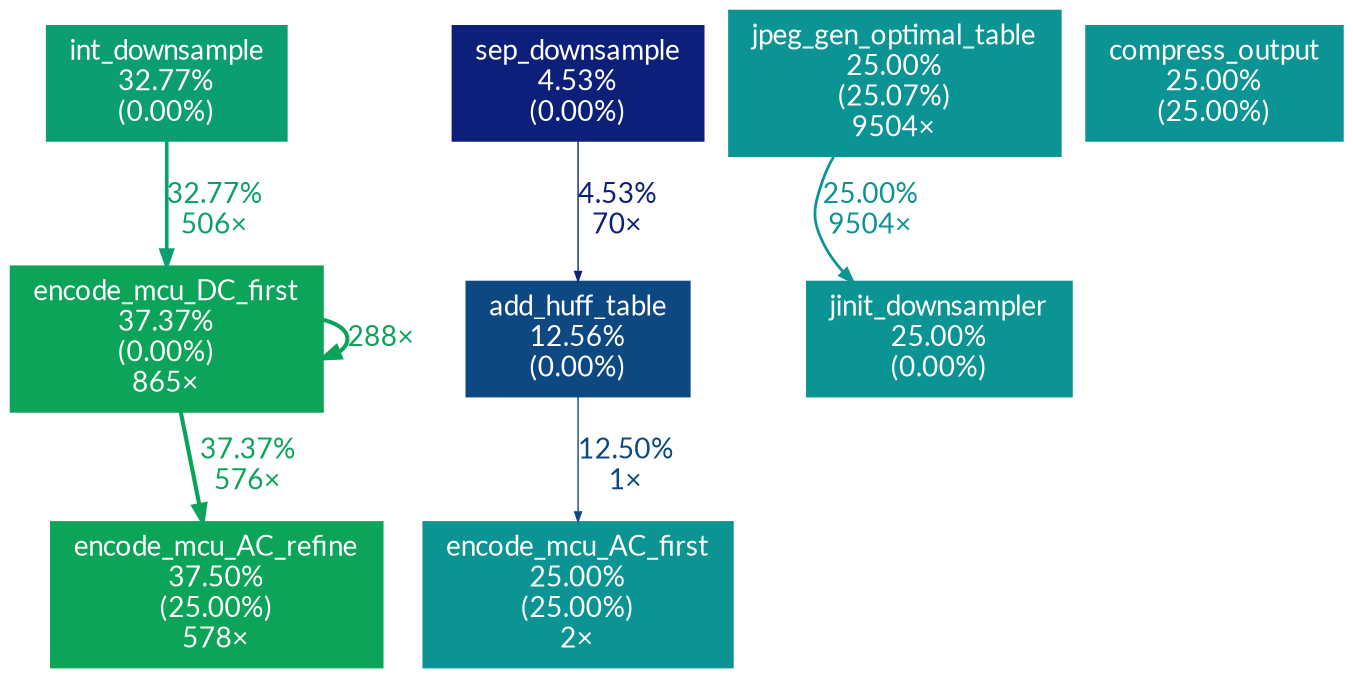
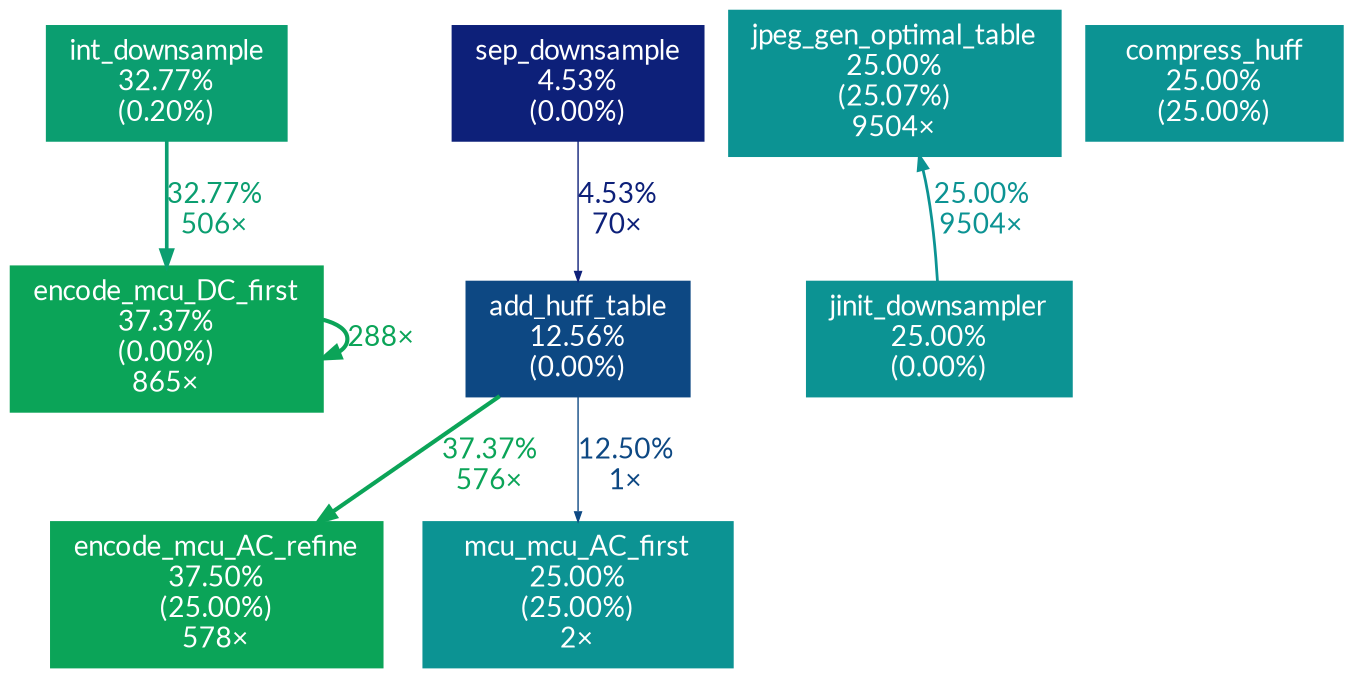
(167, 83) -> (167, 83)
(1214, 83) -> (1214, 83)
(815, 216) -> (933, 226)
(190, 458) -> (416, 454)
(578, 595) -> (578, 595)
